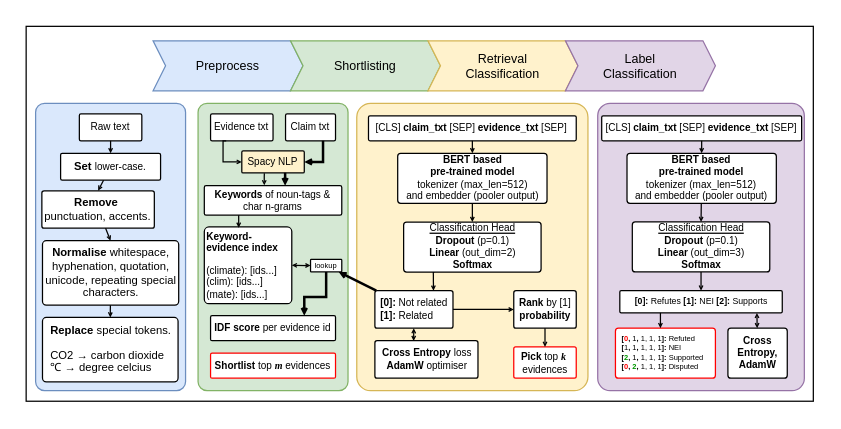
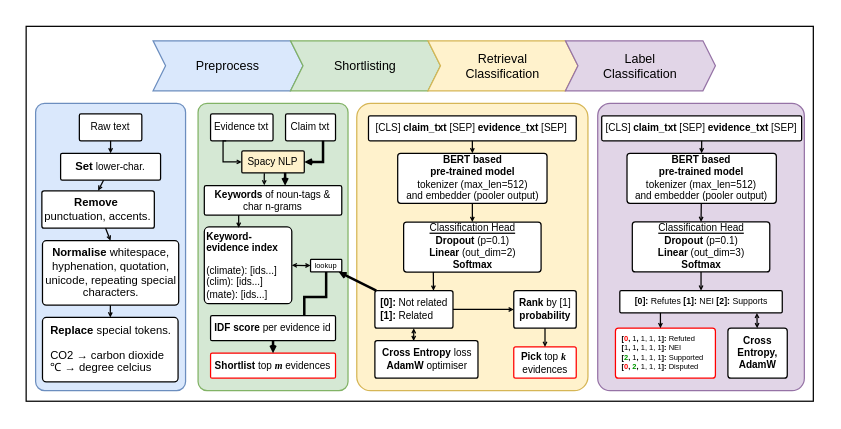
(111, 167) -> (111, 167)
(304, 307) -> (304, 310)
none -> (273, 342)
